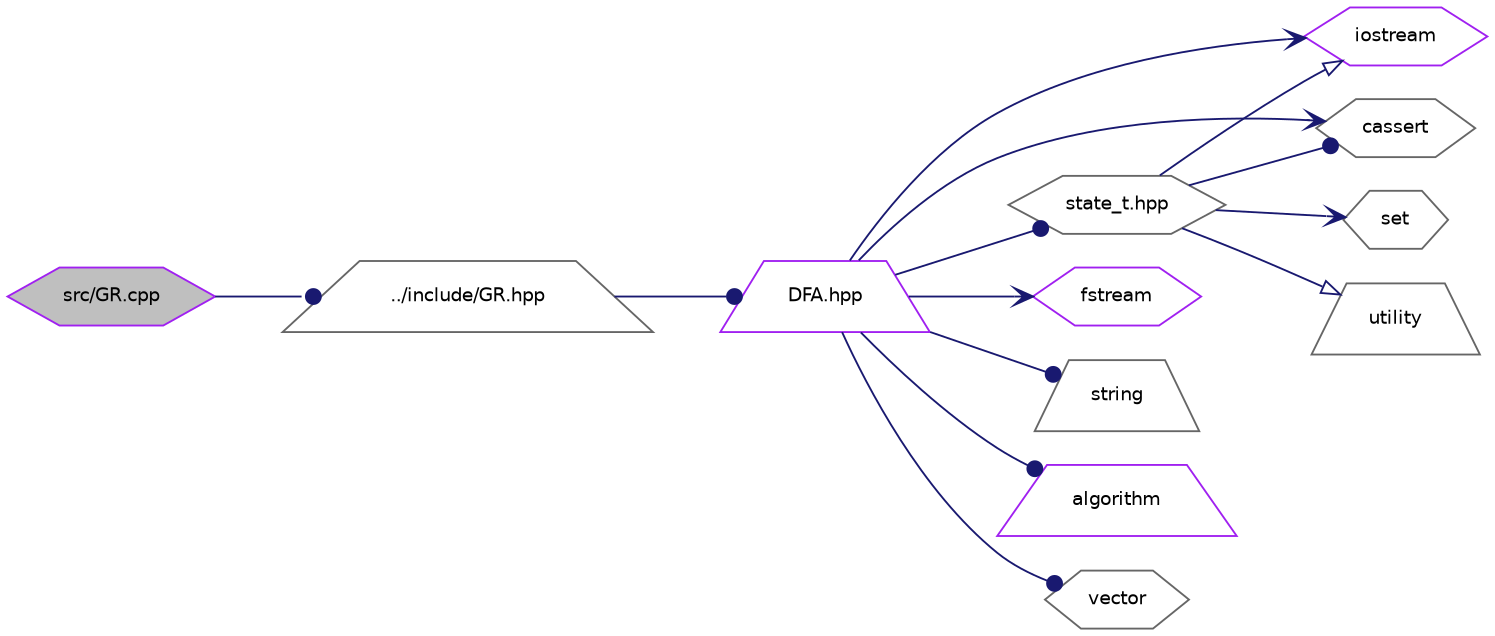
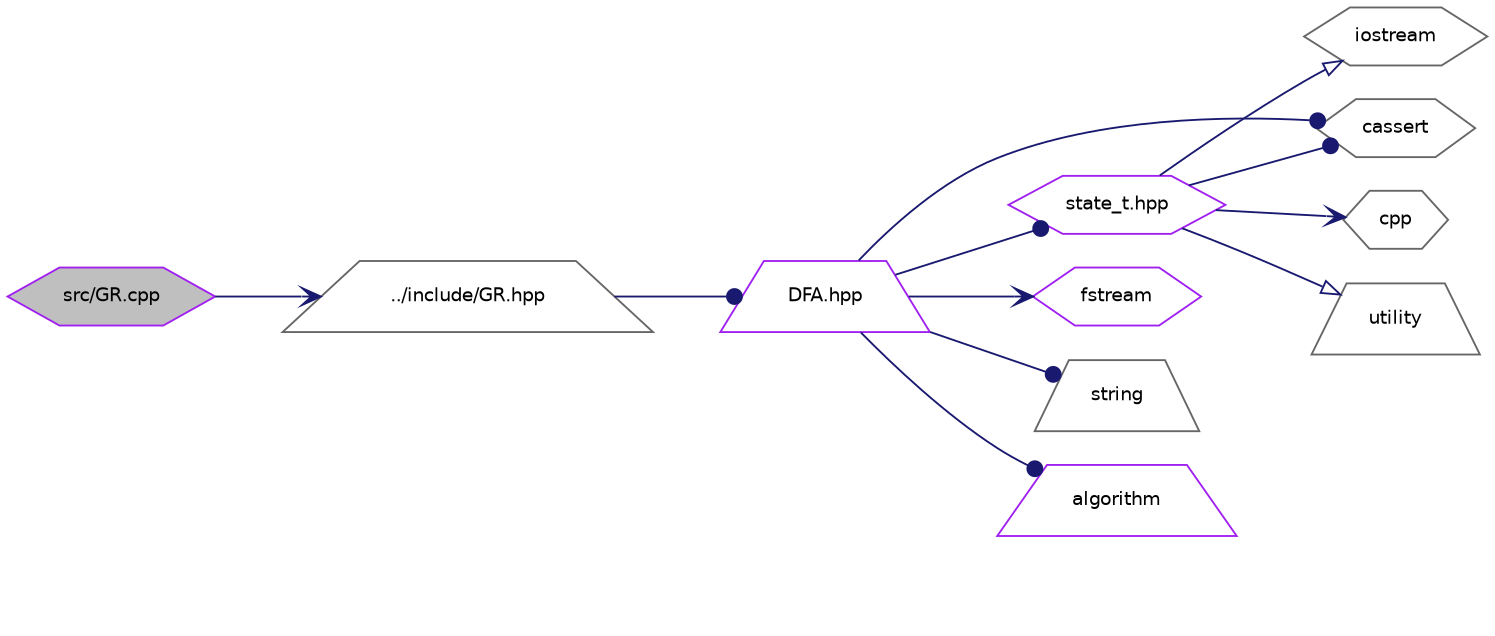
(1396, 36) -> (1396, 36)
(1038, 94) -> none
(1066, 137) -> (1066, 137)
(1117, 205) -> (1117, 205)
(1396, 220) -> (1396, 220)
(258, 297) -> (258, 297)
(1117, 600) -> none
